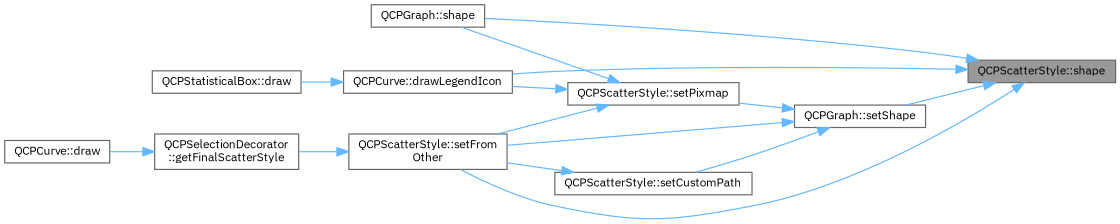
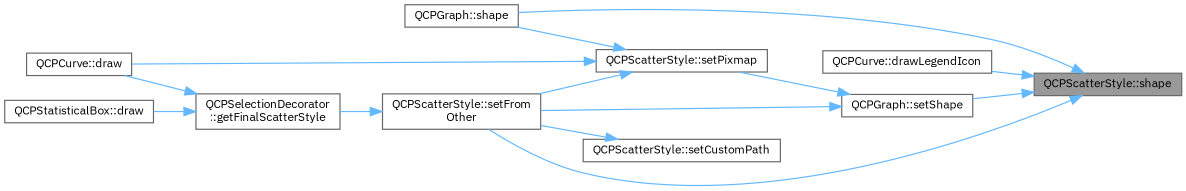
(316, 82) -> (169, 112)
(534, 88) -> (358, 63)
(757, 153) -> none
